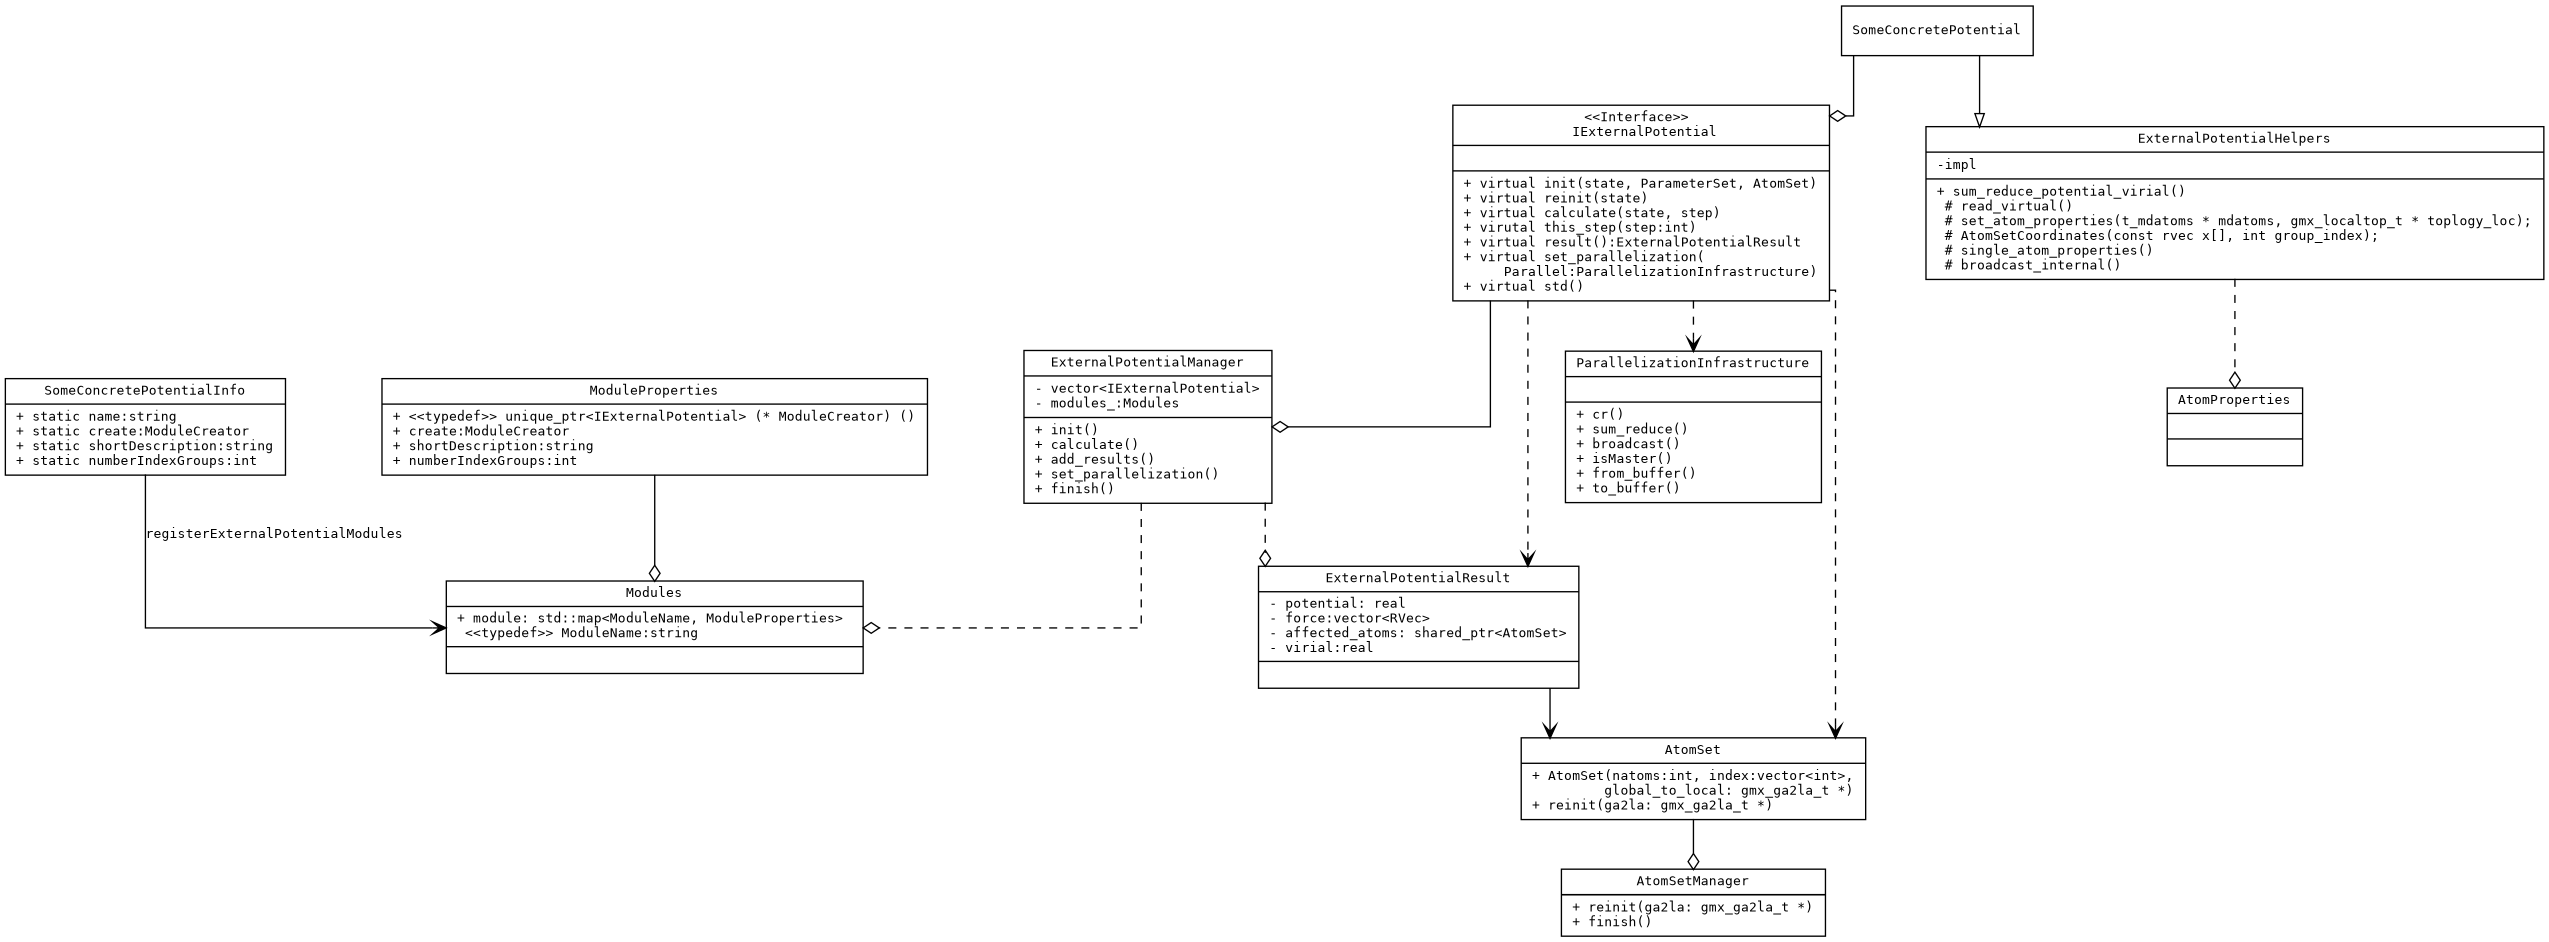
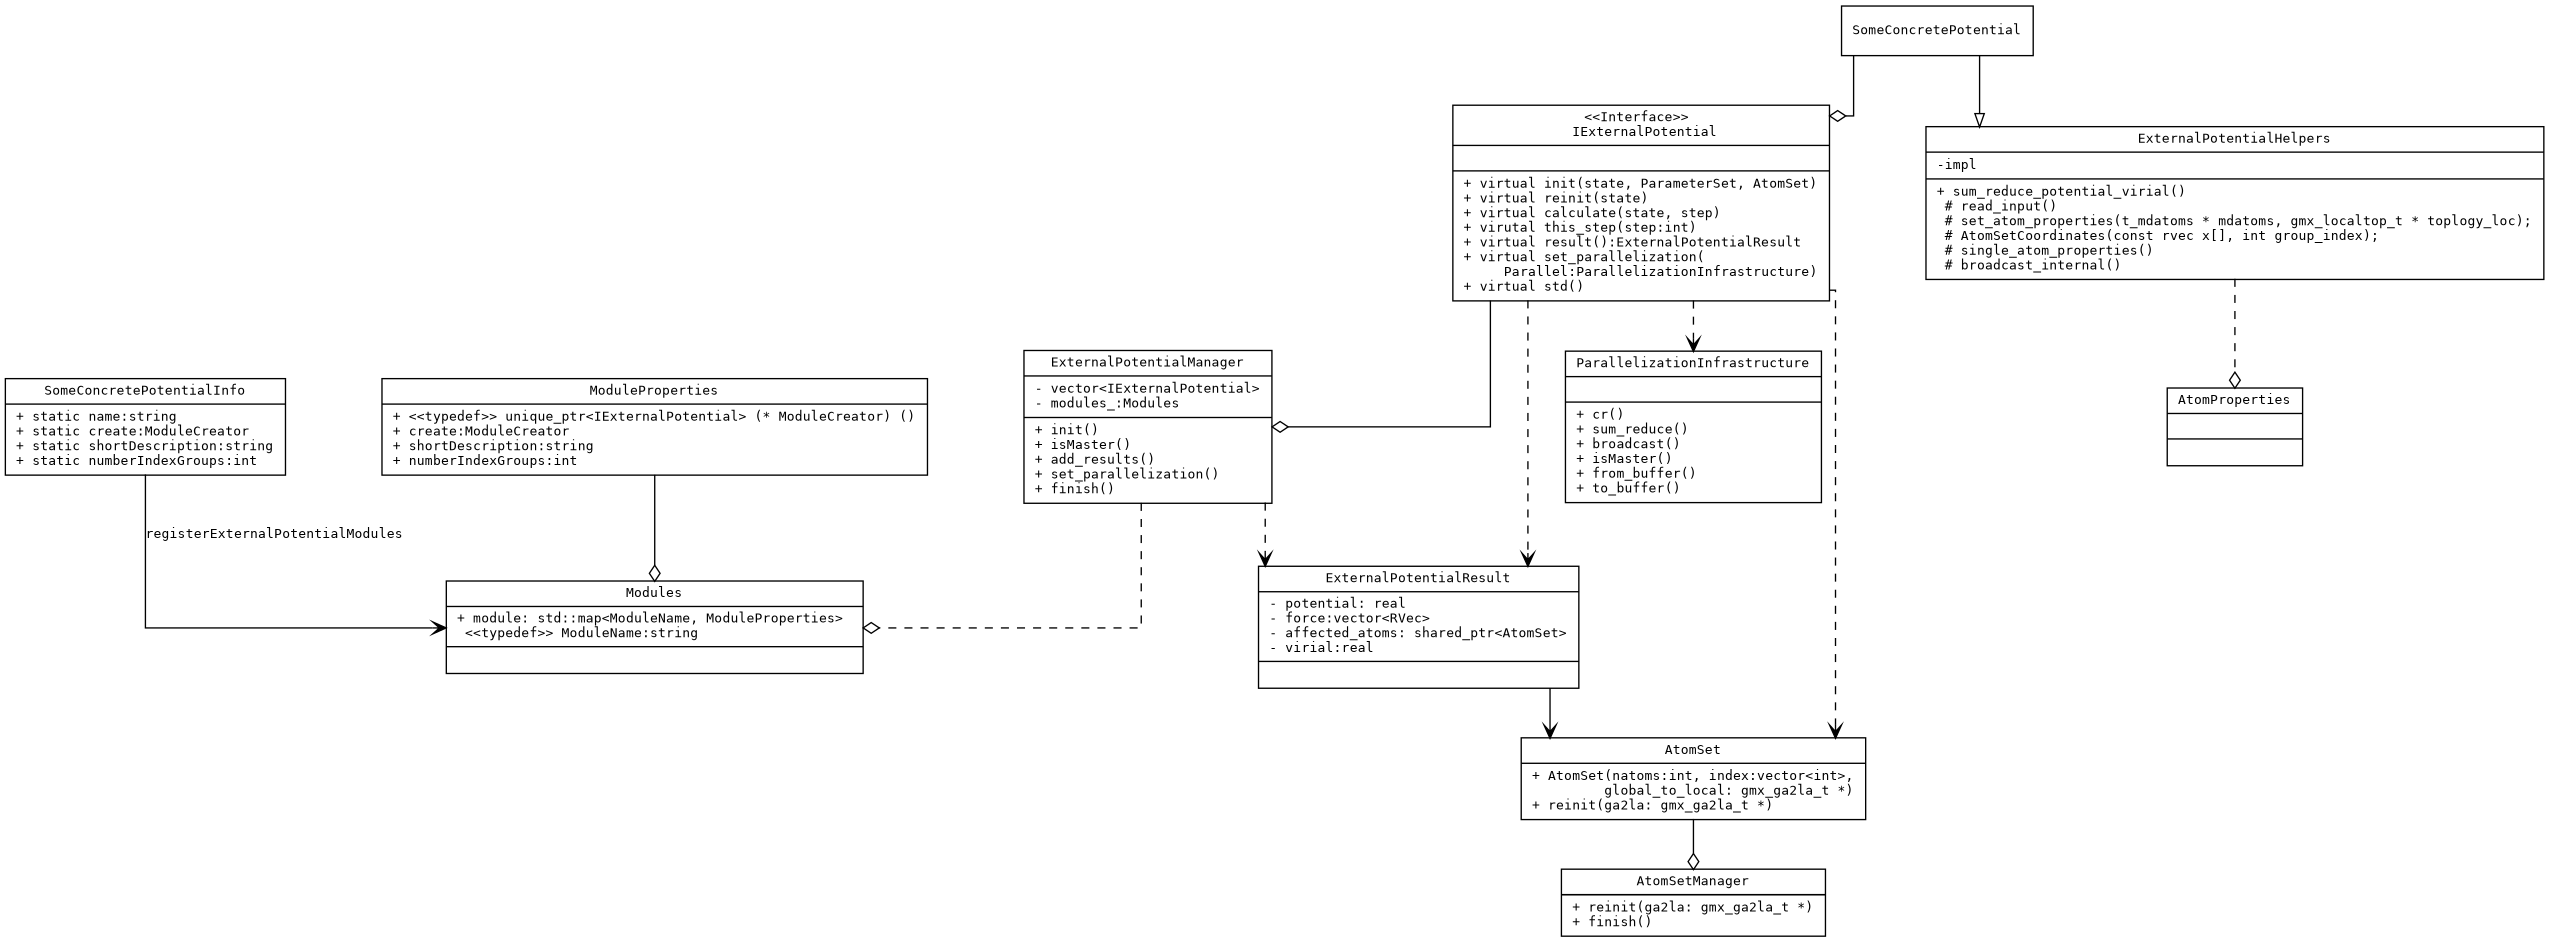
(2006, 206) -> (1998, 206)
(1088, 445) -> (1084, 445)
(1265, 528) -> (1265, 528)
